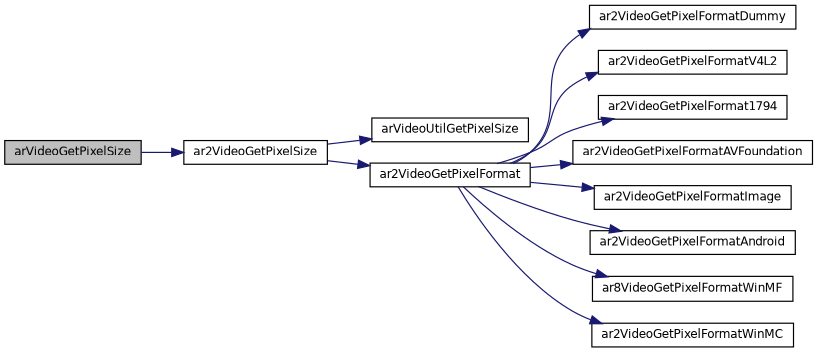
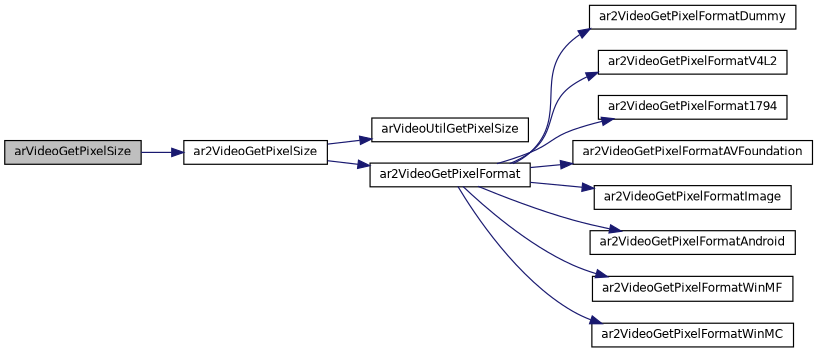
(693, 289) -> (693, 289)
